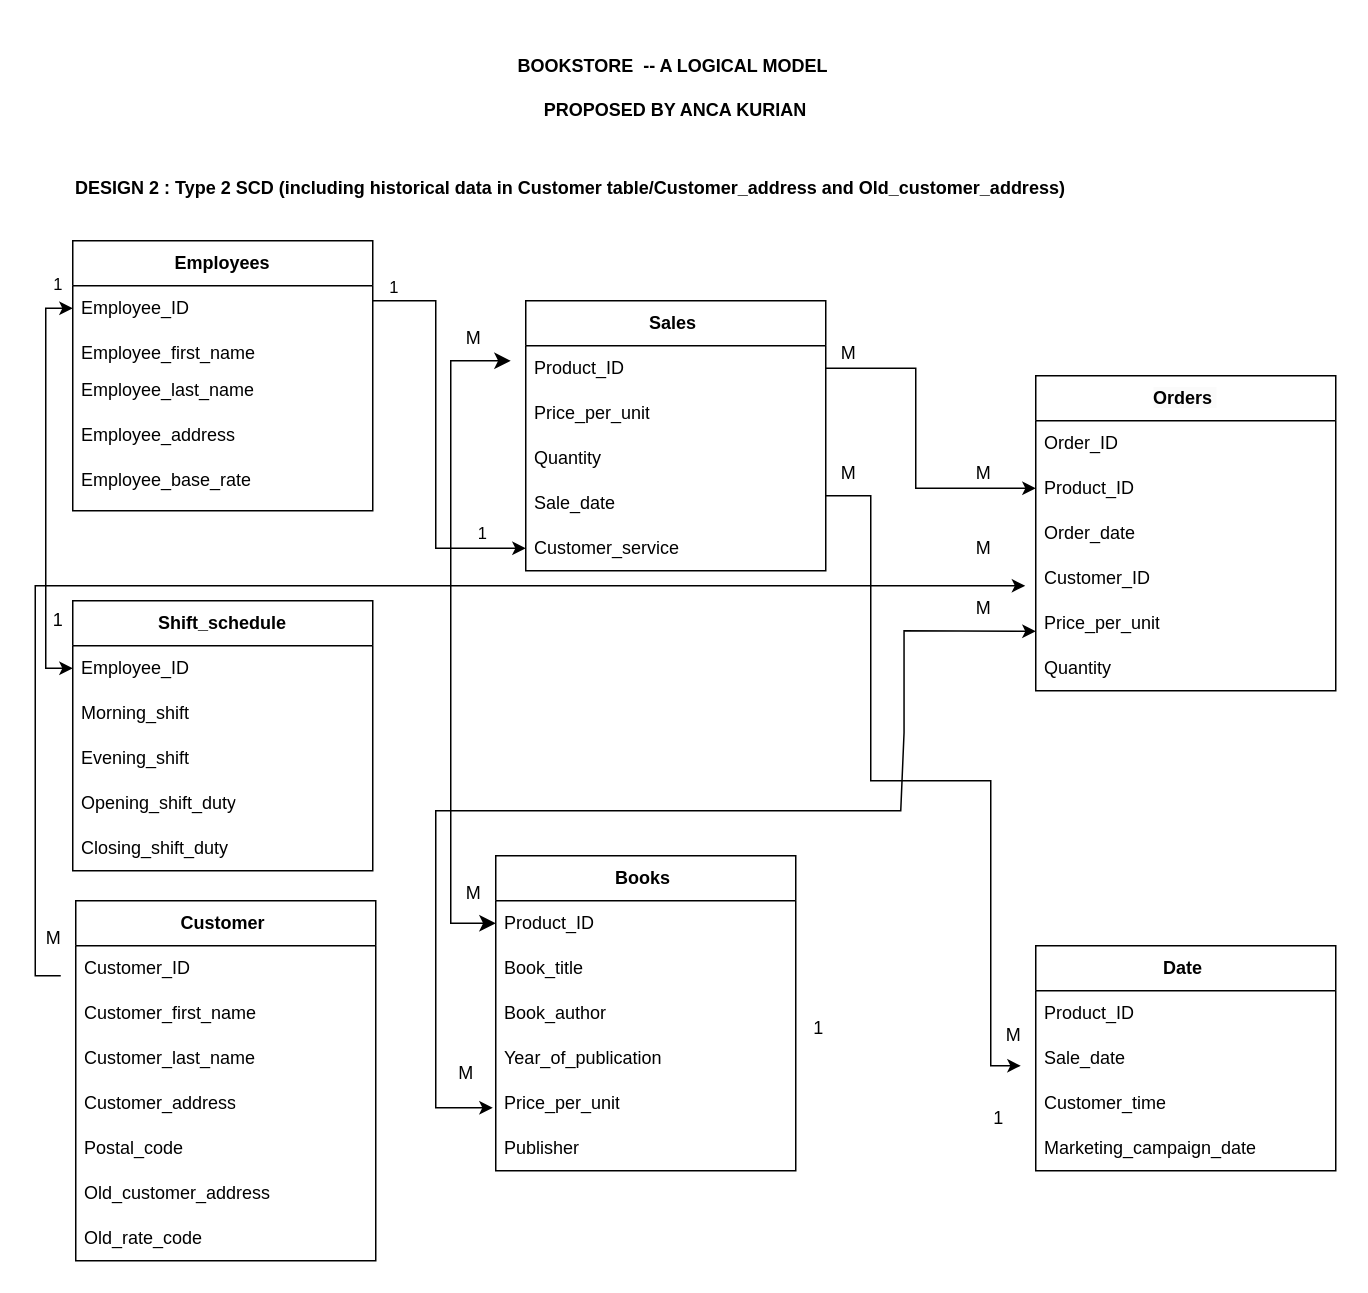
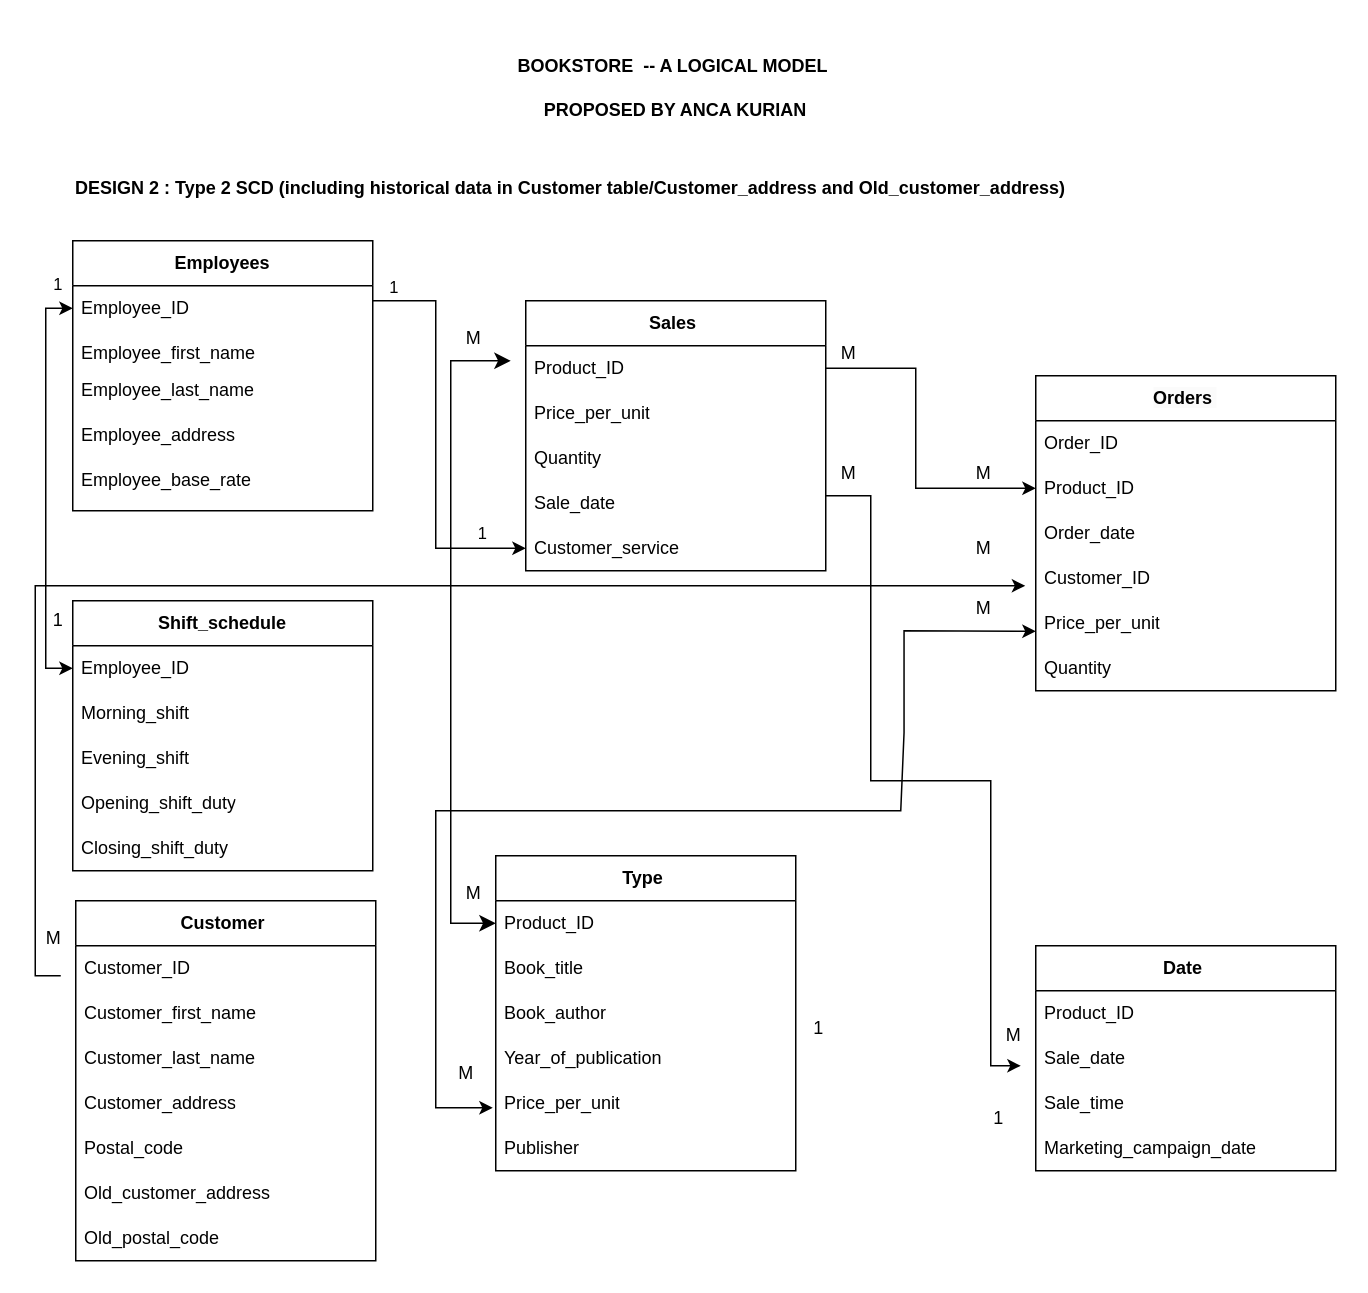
(646, 878) -> (646, 878)
(1108, 1103) -> (1085, 1103)
(148, 1238) -> (156, 1238)
